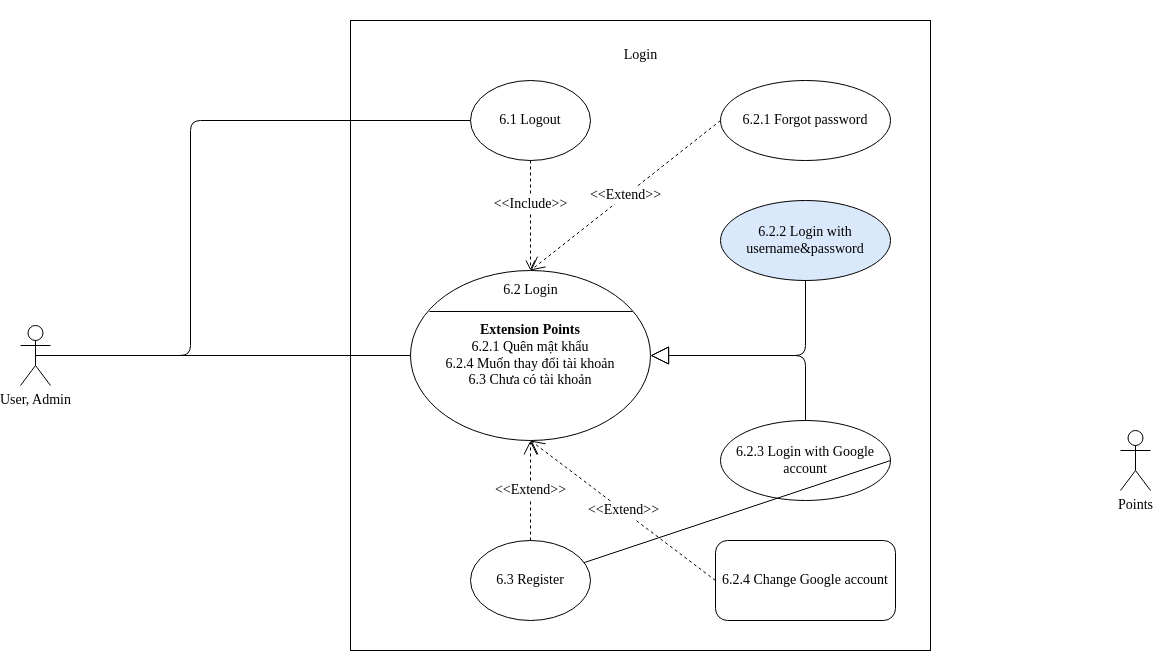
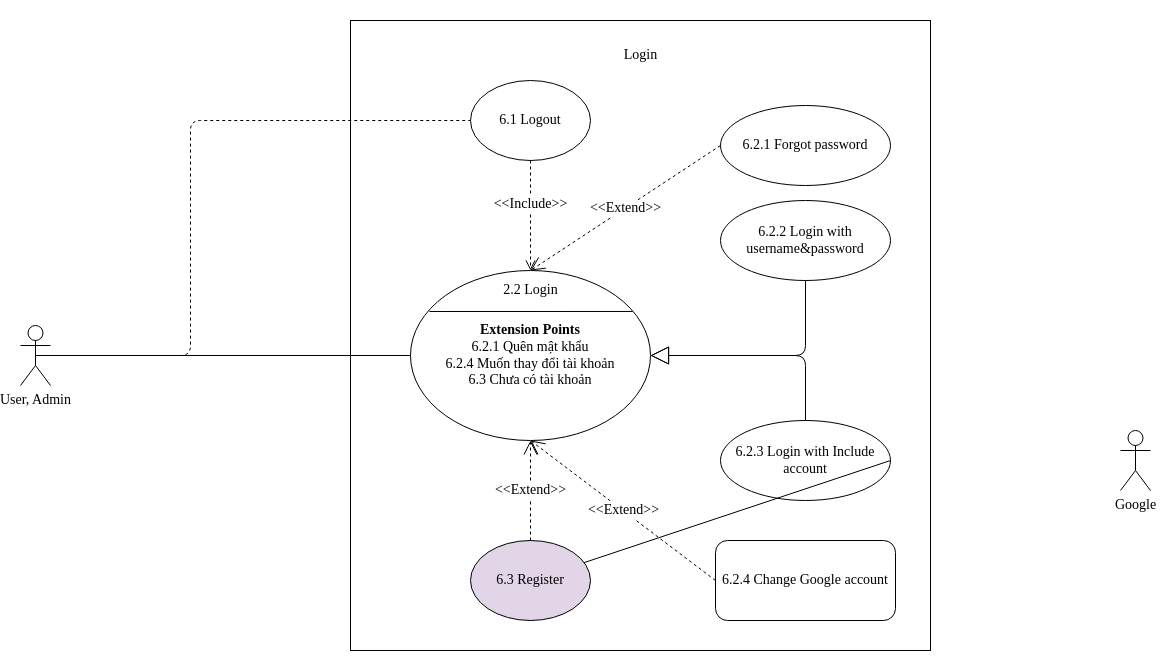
(220, 121) -> (220, 121)
(806, 121) -> (806, 146)
(806, 241) -> (806, 241)
(531, 291) -> (531, 291)
(806, 461) -> (806, 461)
(1136, 506) -> (1136, 506)
(531, 581) -> (531, 581)
